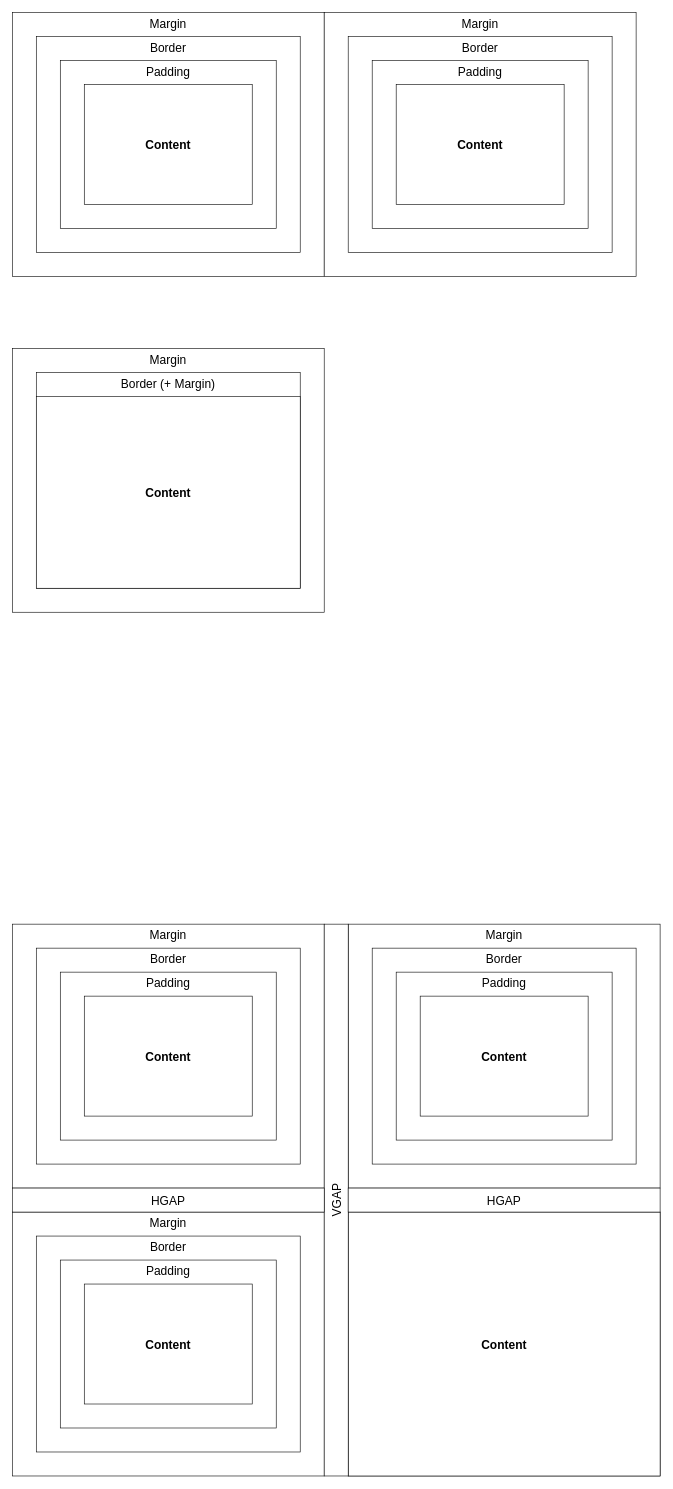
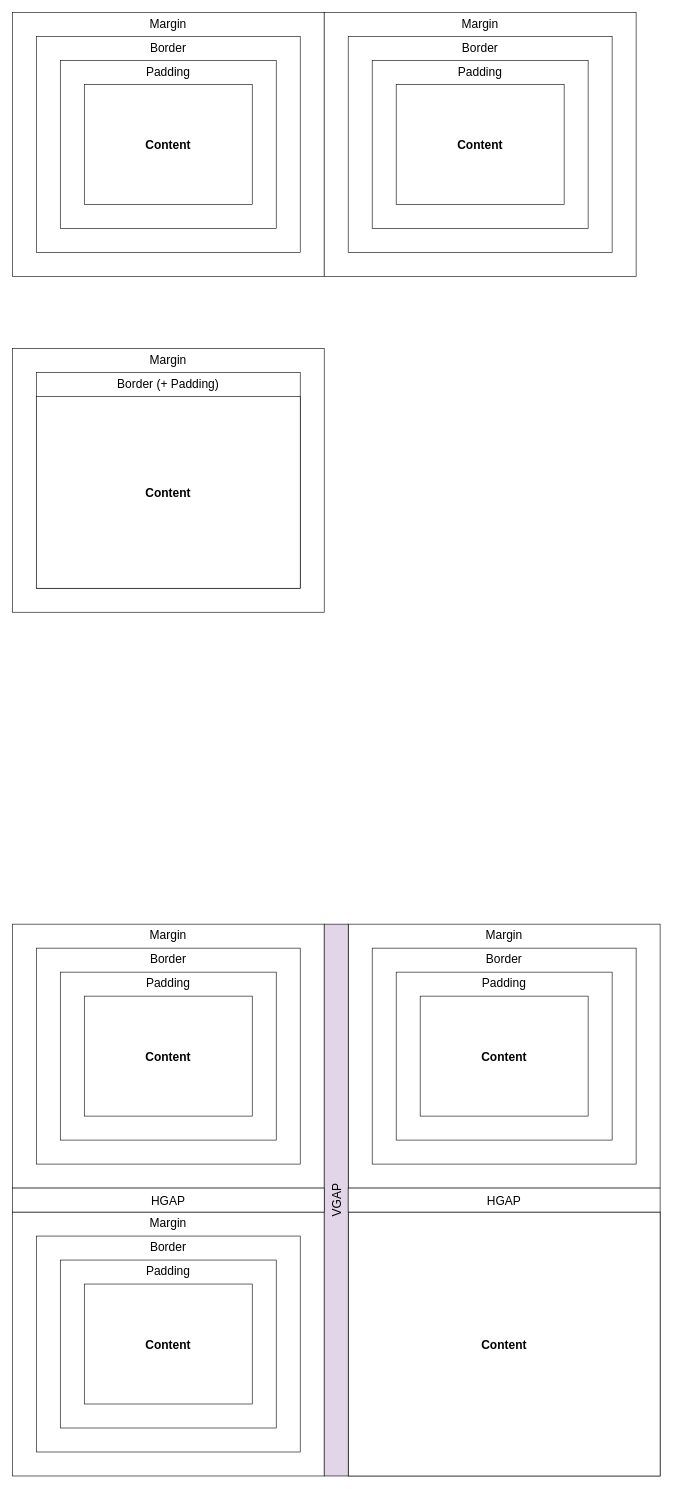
(168, 384) -> (168, 384)
(336, 1200) -> (336, 1200)
